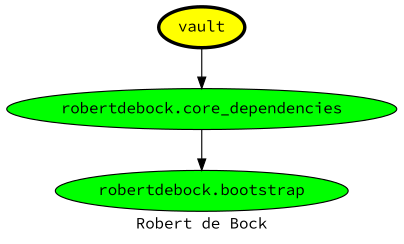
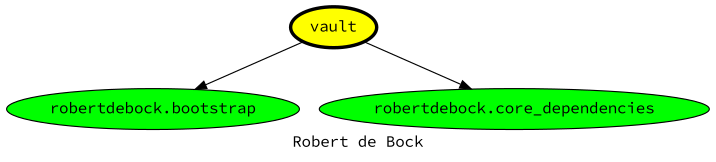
(202, 144) -> (254, 63)
